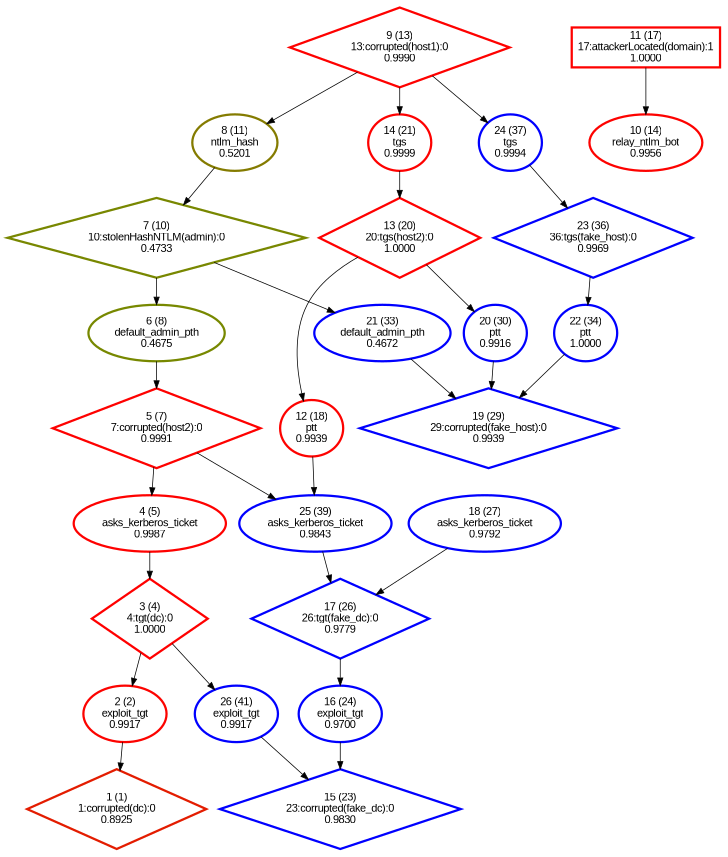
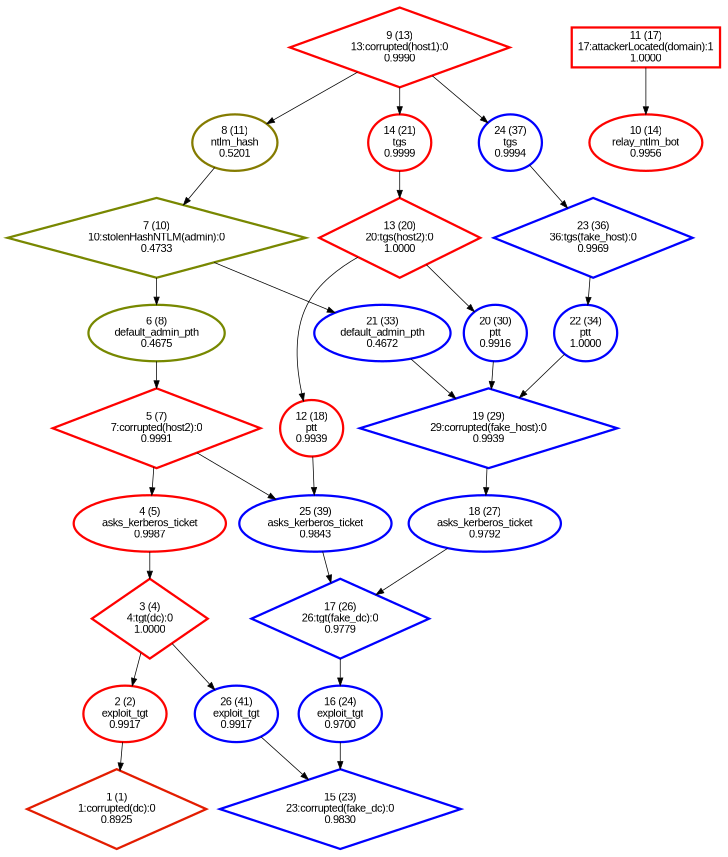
none -> (487, 478)
